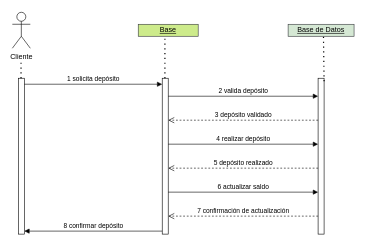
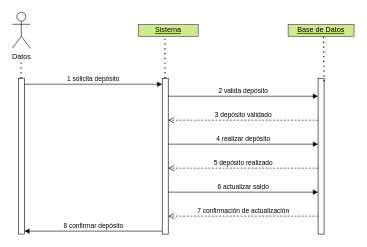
(168, 30) -> (168, 30)
(321, 30) -> (321, 30)
(22, 57) -> (22, 57)
